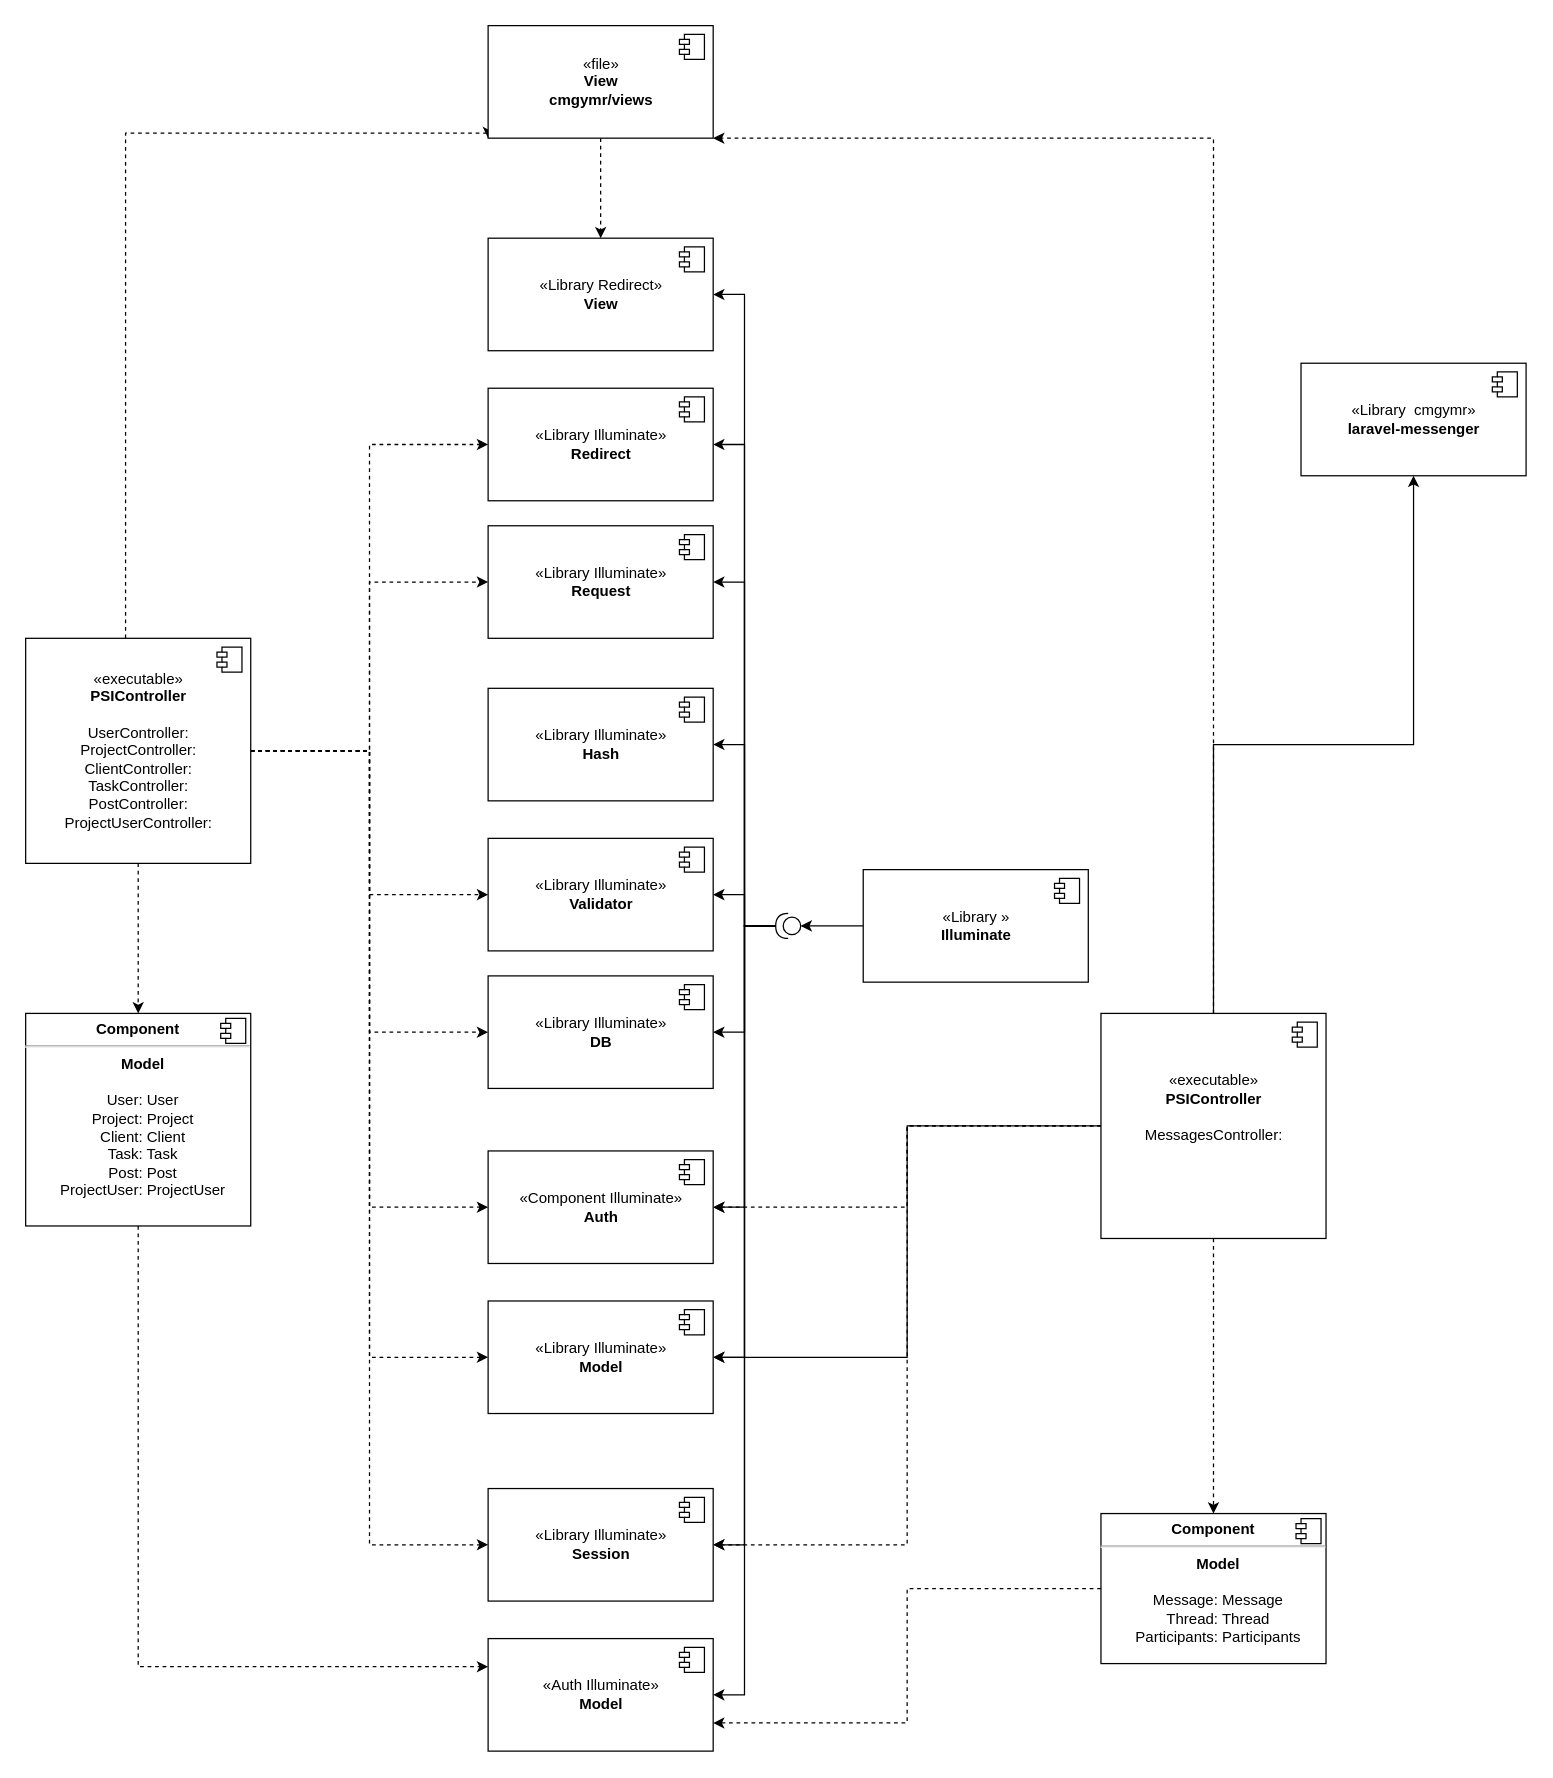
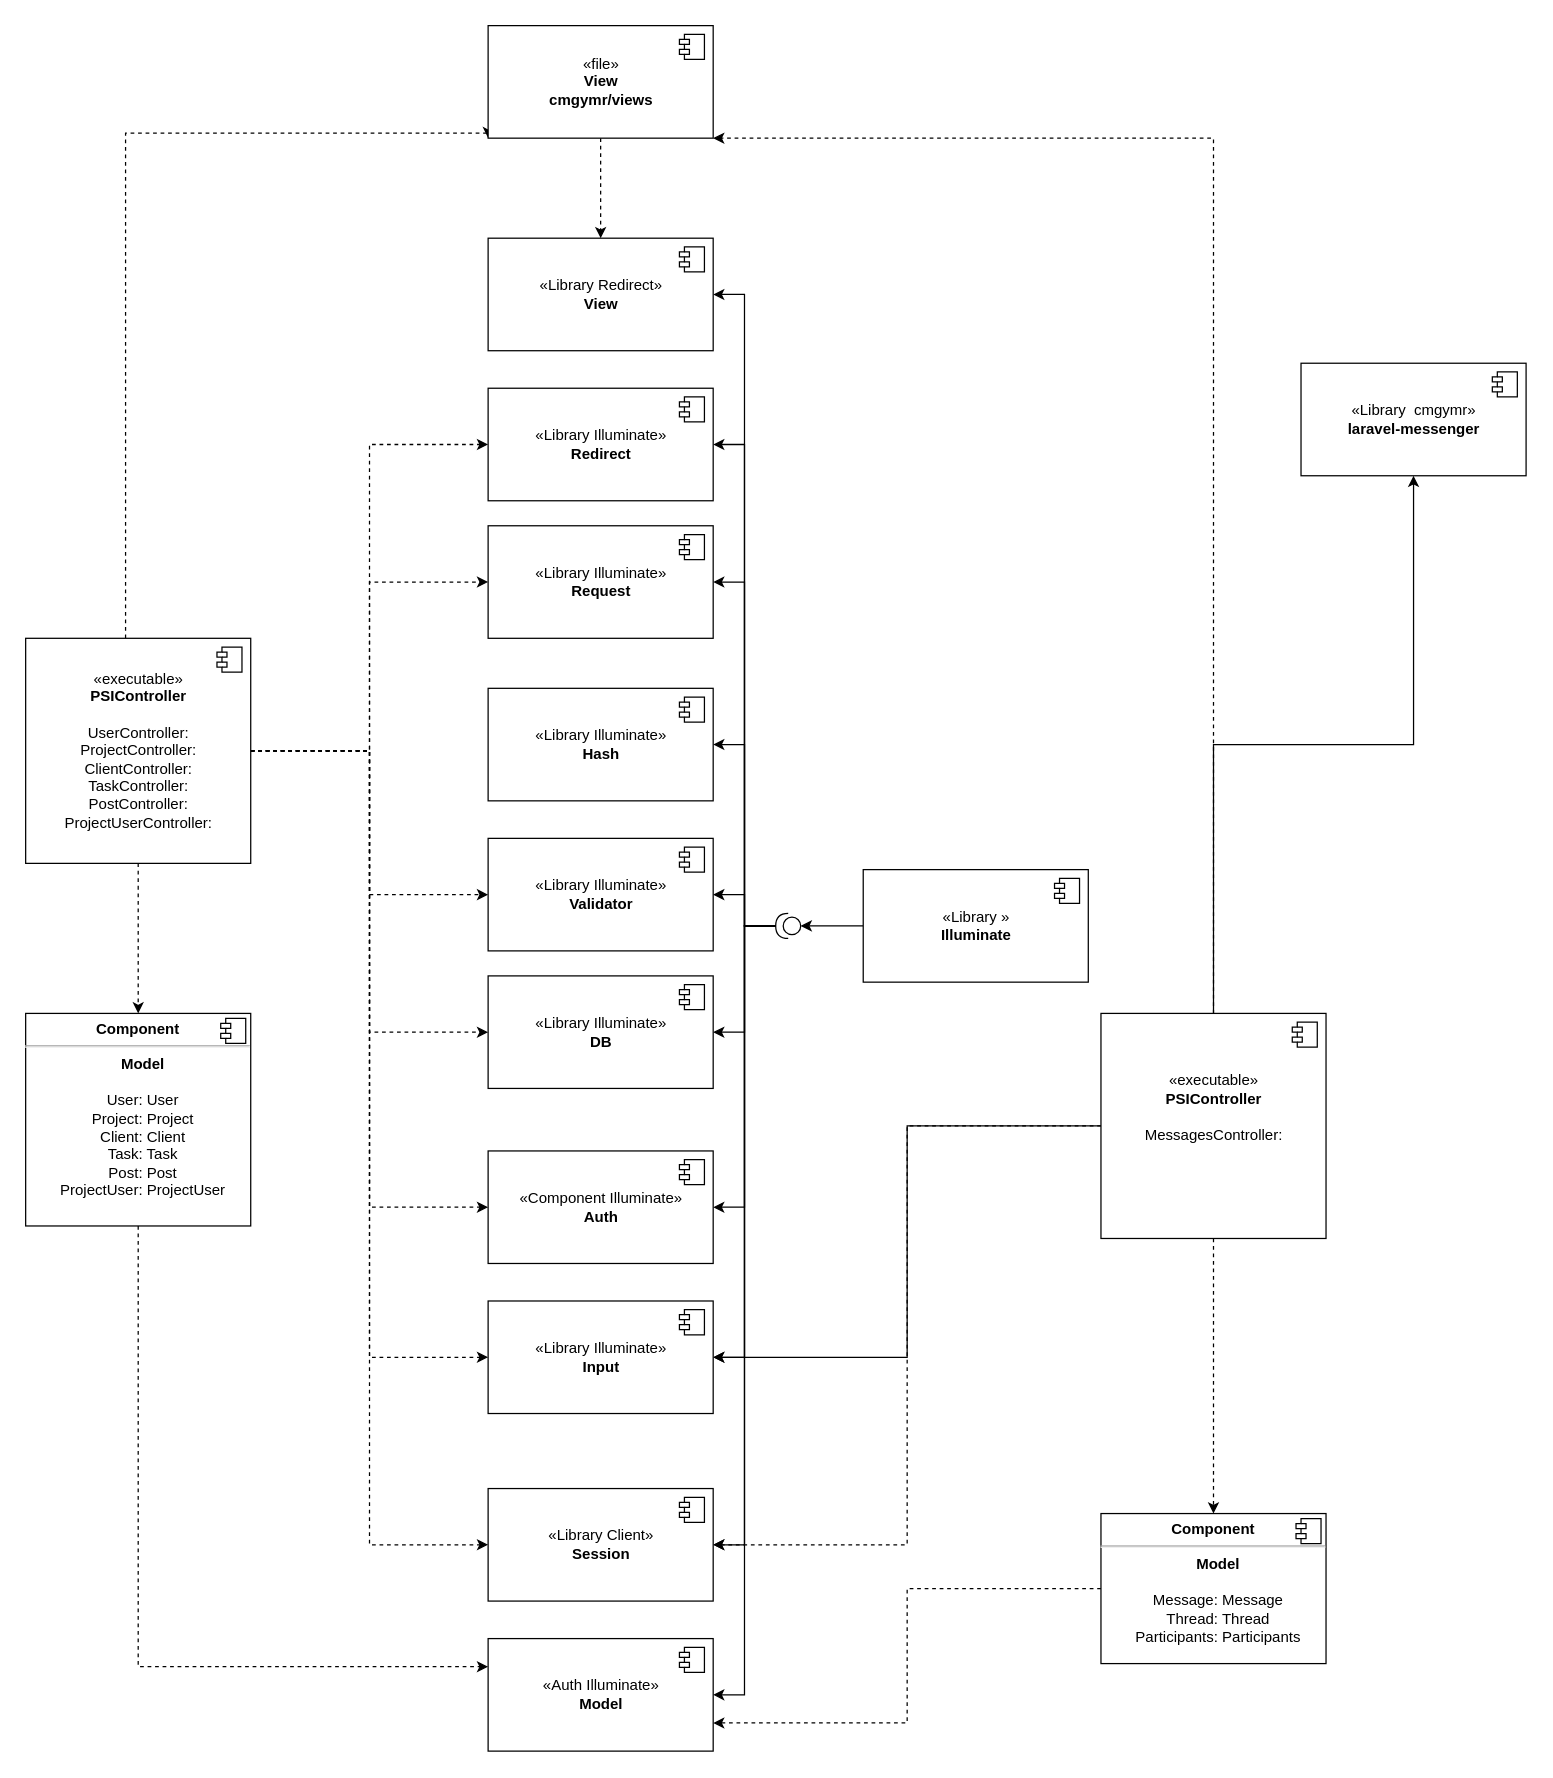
(825, 1207) -> none
(601, 1357) -> (601, 1357)
(601, 1544) -> (601, 1544)
